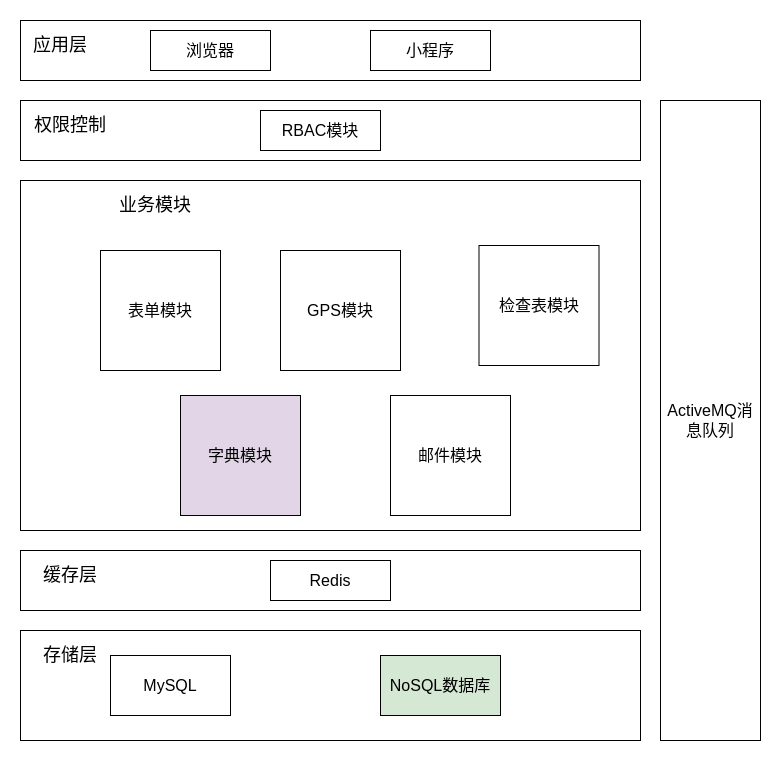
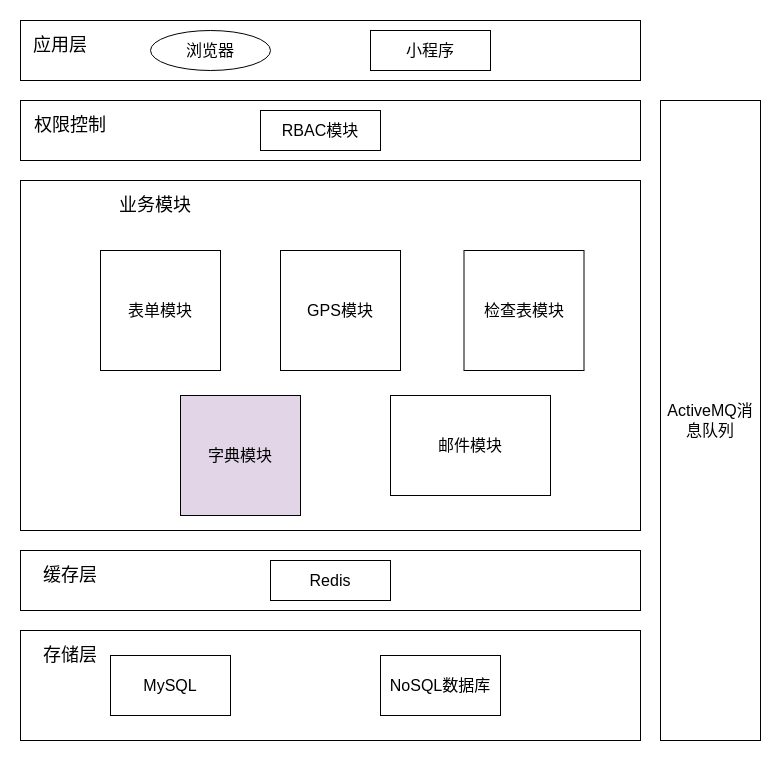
(211, 51) -> (211, 51)
(539, 306) -> (524, 311)
(451, 456) -> (471, 446)
(441, 686) -> (441, 686)
